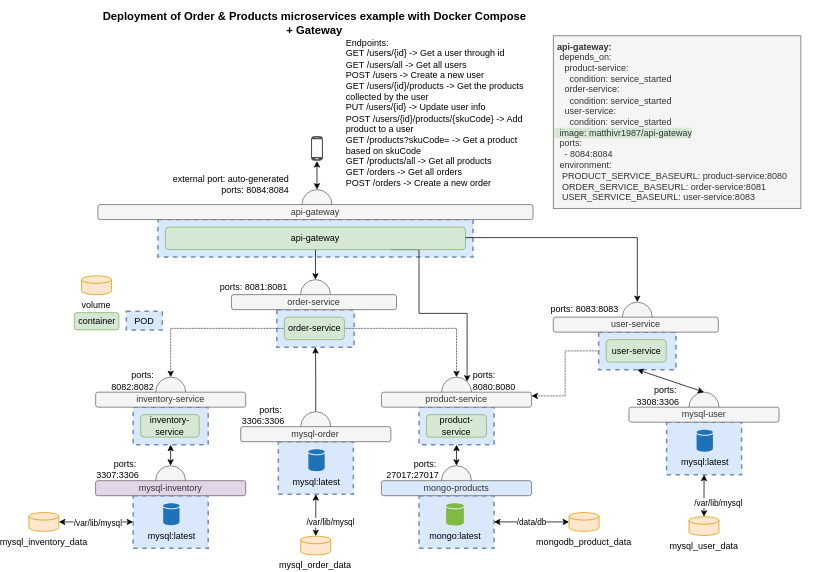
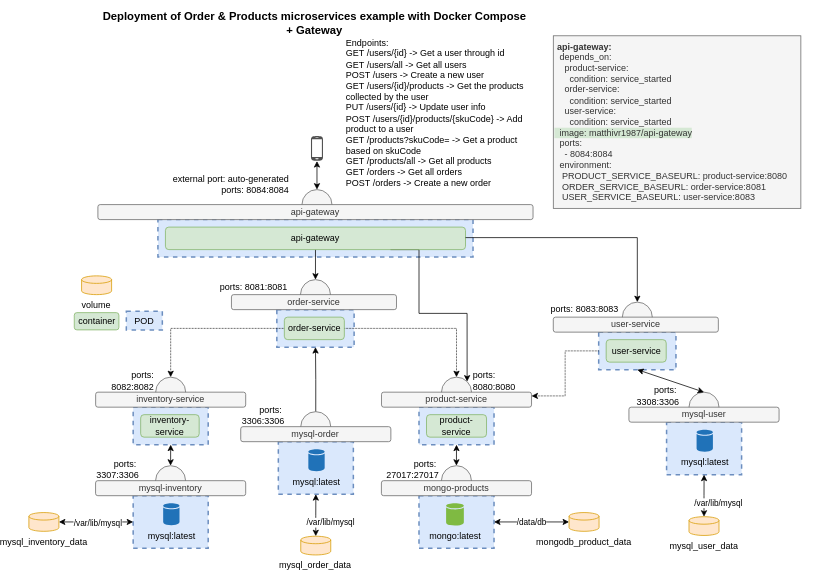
(171, 488) -> (171, 488)
(456, 488) -> (456, 488)
